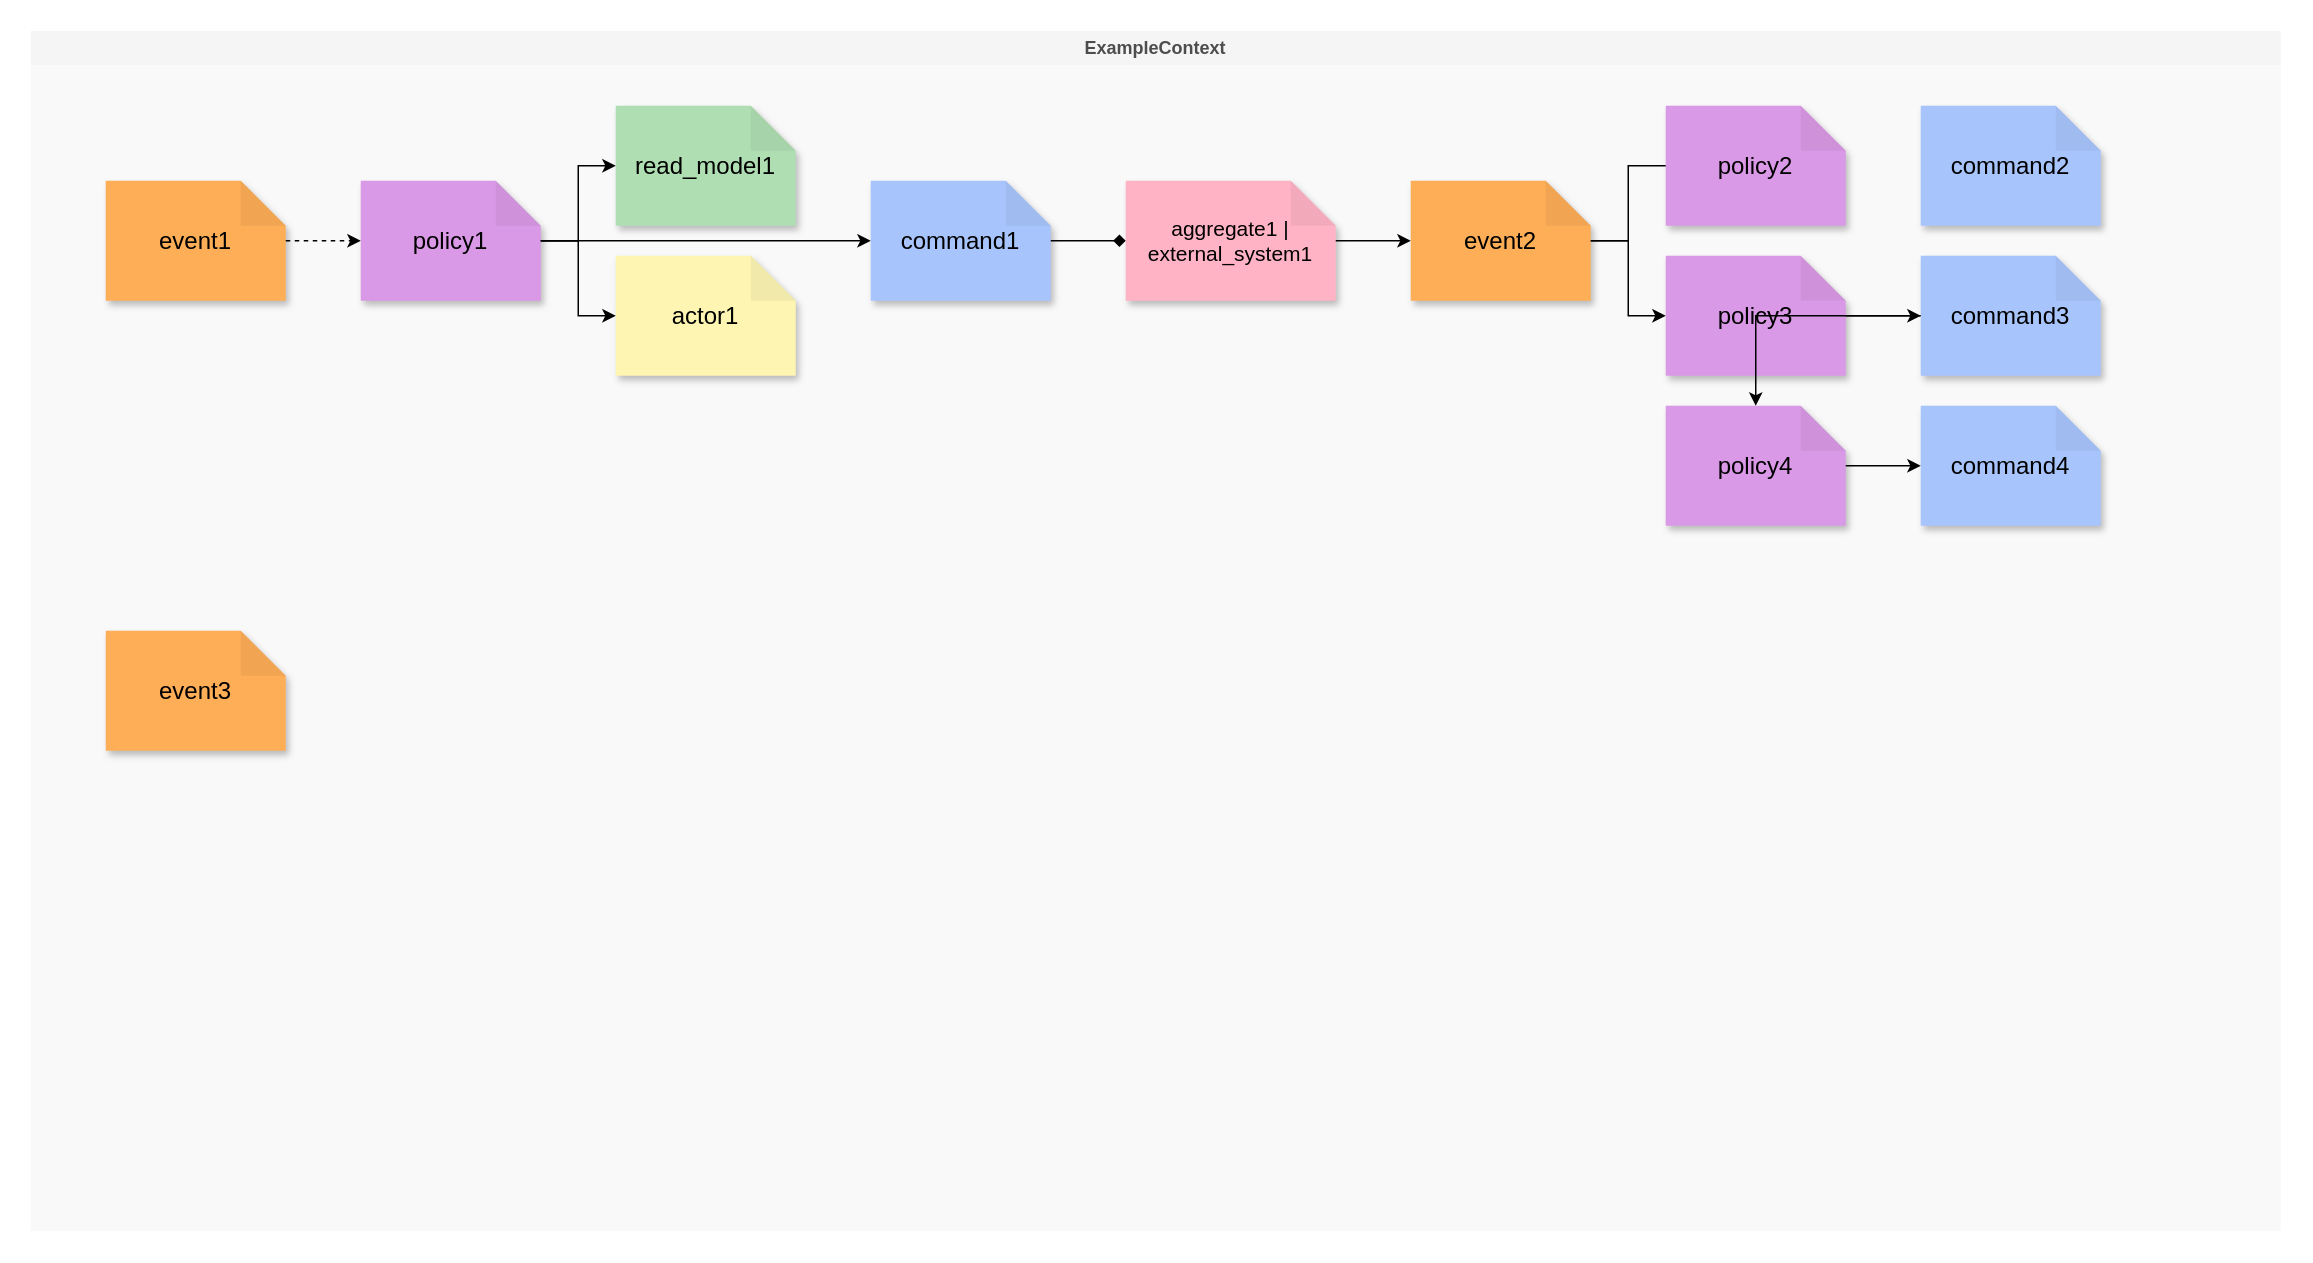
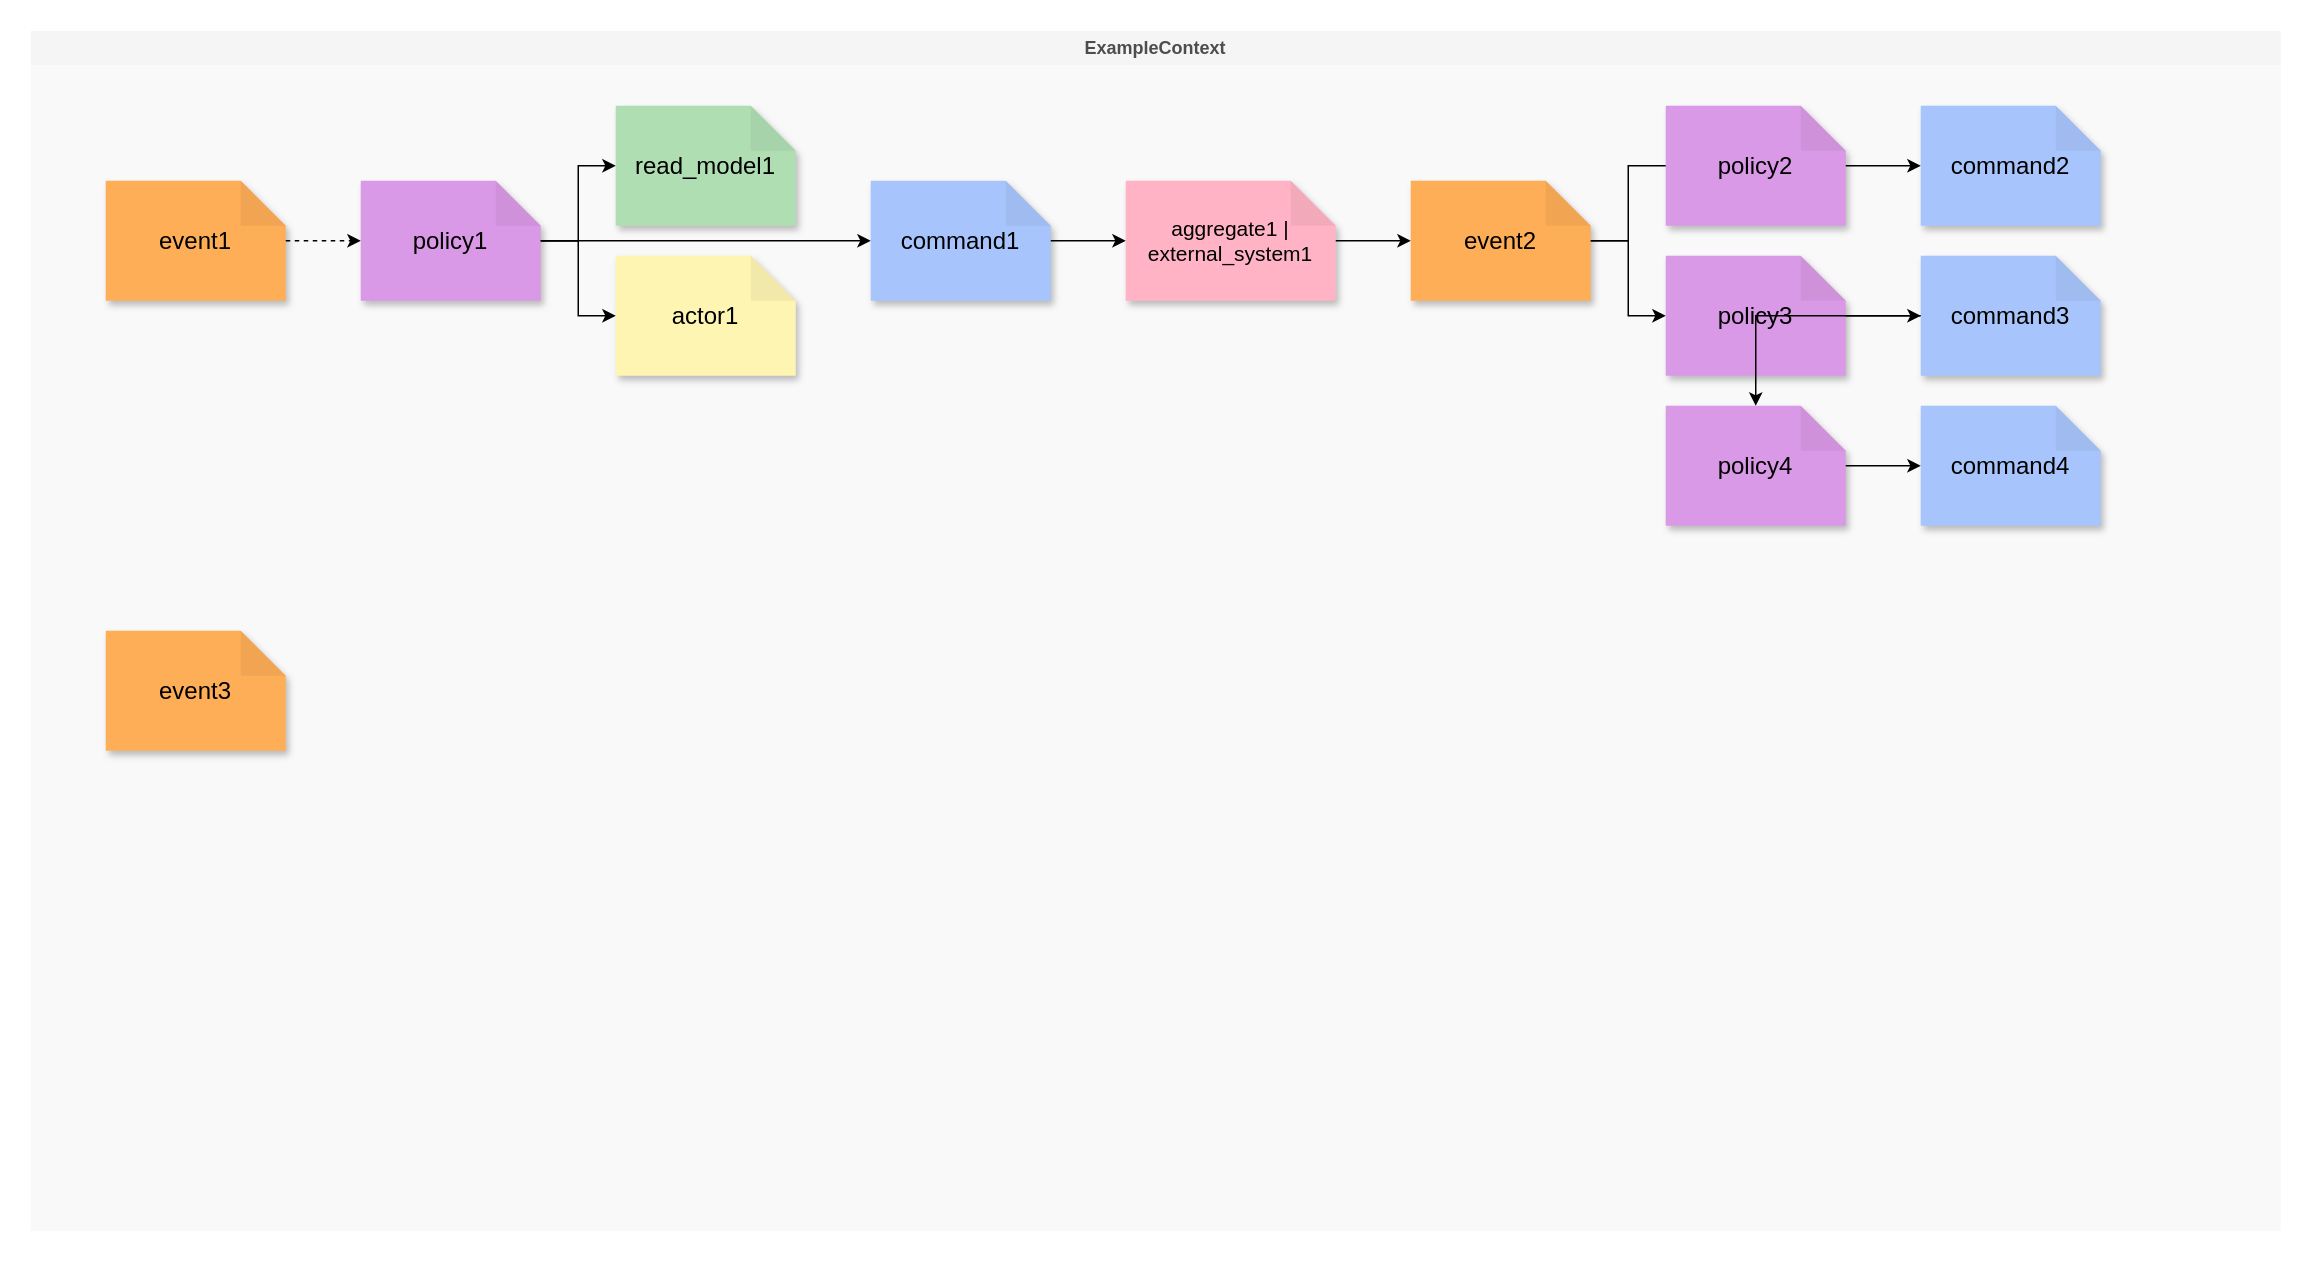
none -> (1878, 166)
(1113, 241) -> (1114, 241)
